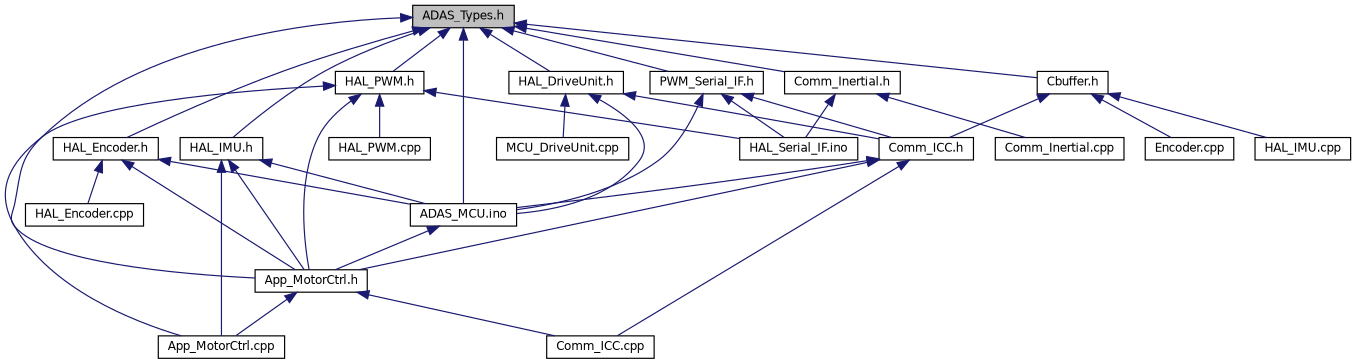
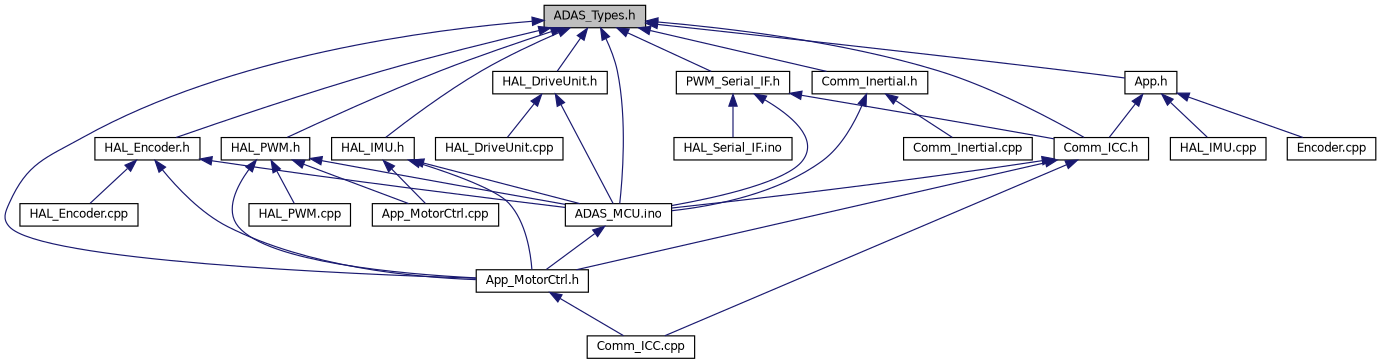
(1073, 83) -> (1151, 83)
(588, 116) -> (444, 183)
(775, 120) -> (889, 58)
(817, 121) -> (783, 183)
(563, 149) -> (499, 149)
(261, 317) -> none
